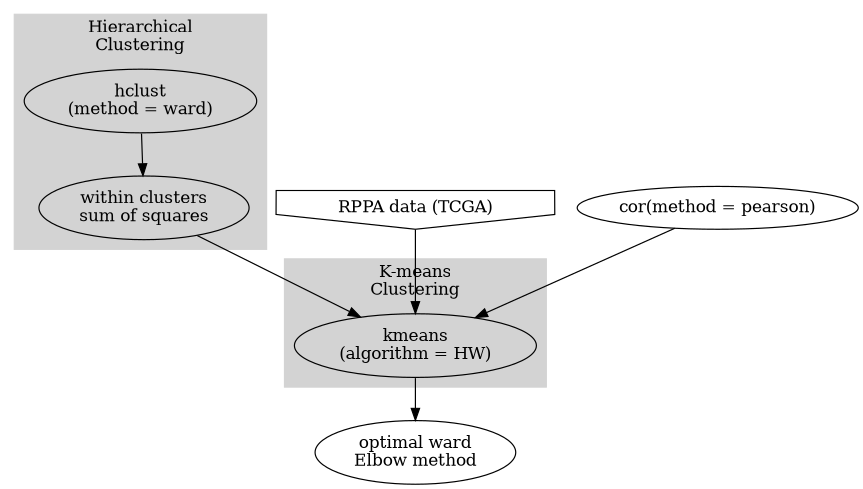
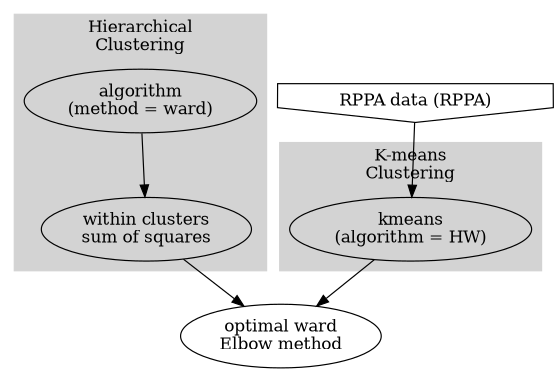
(140, 101) -> (140, 101)
(415, 208) -> (415, 101)
(718, 208) -> none
(273, 274) -> (209, 279)
